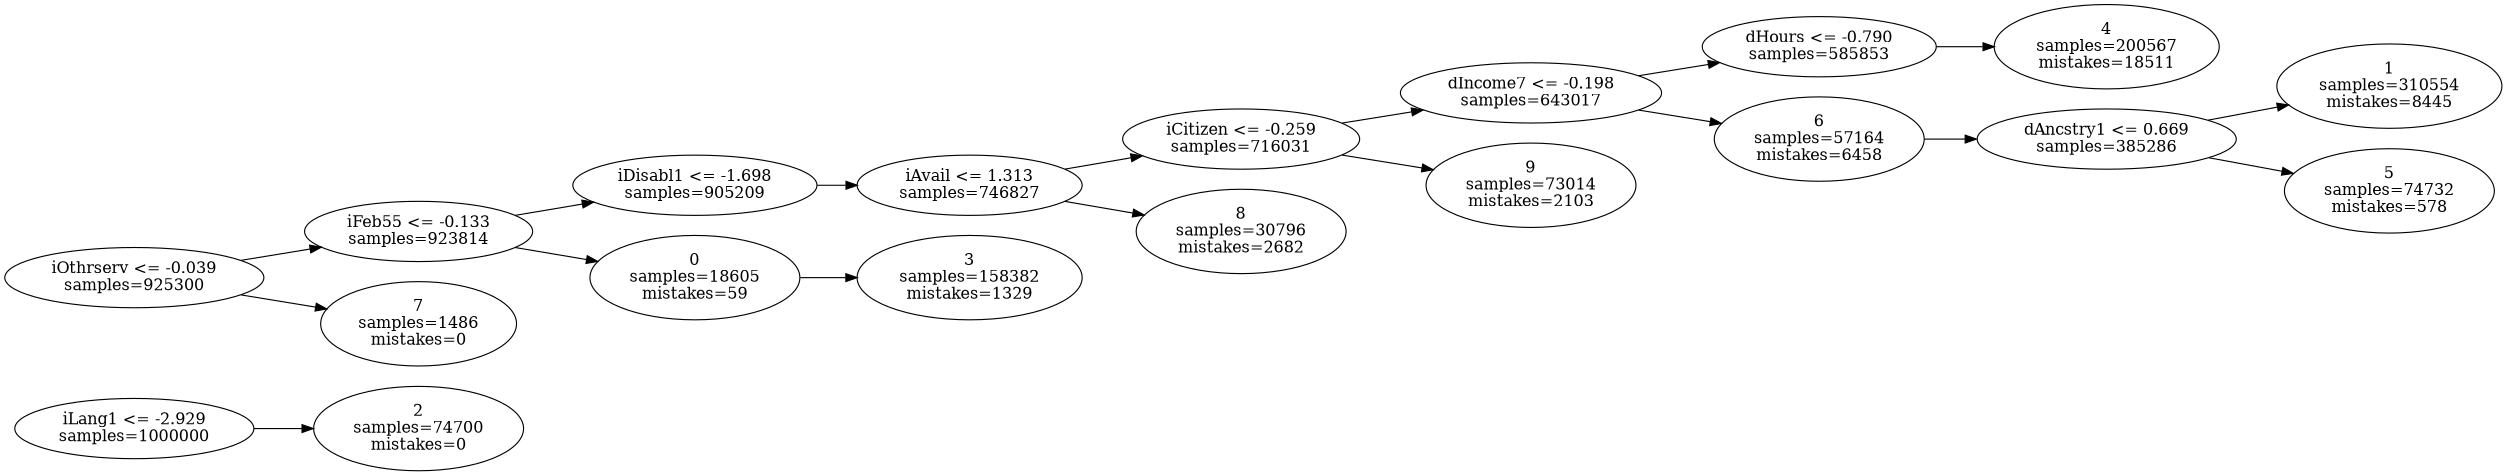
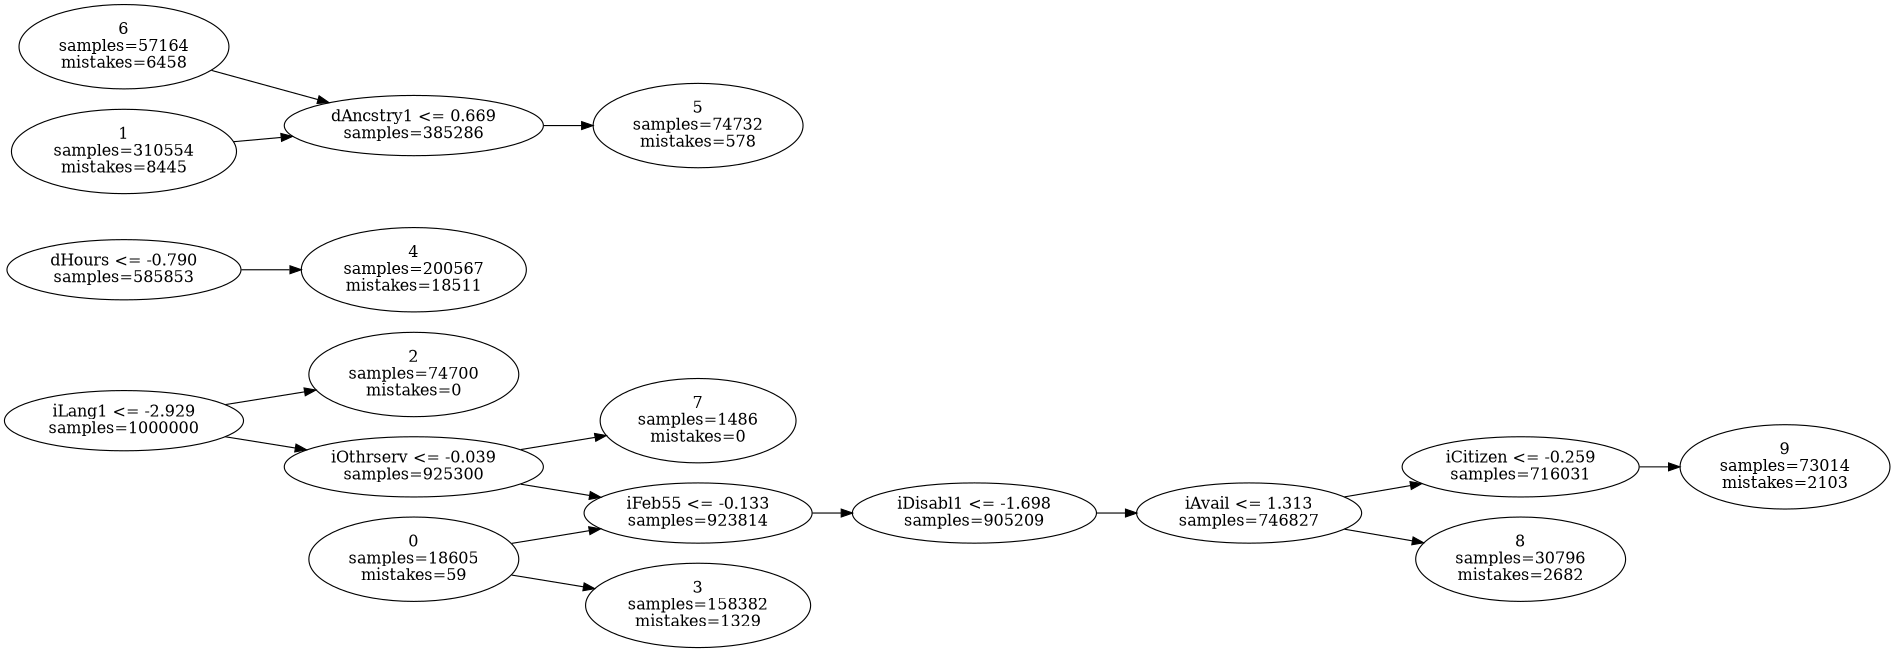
(1531, 93) -> none
(2243, 114) -> (257, 140)
(551, 254) -> (550, 537)
none -> (260, 442)
